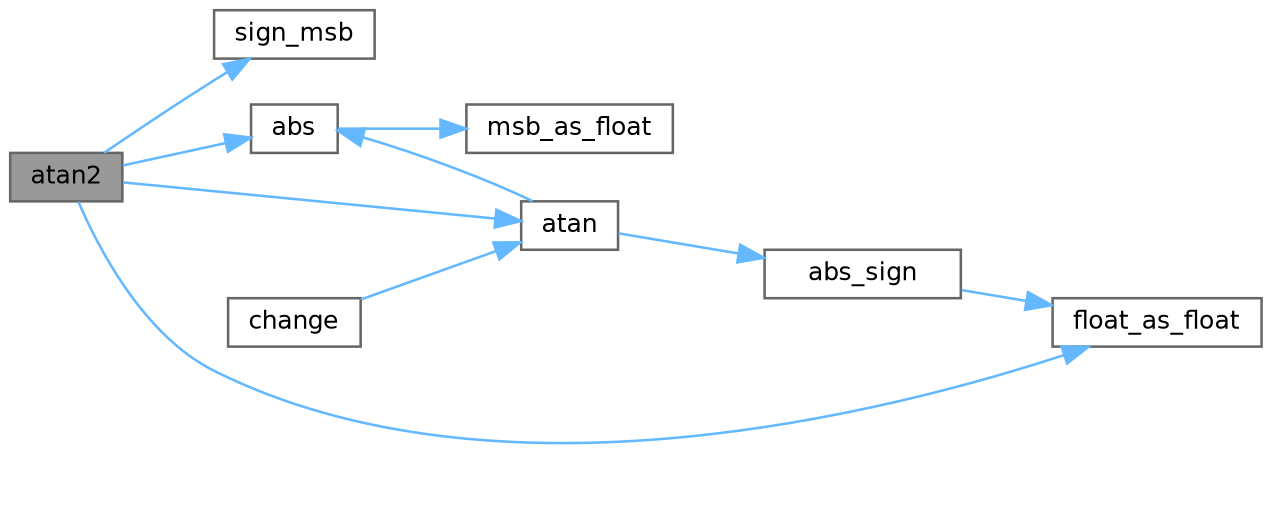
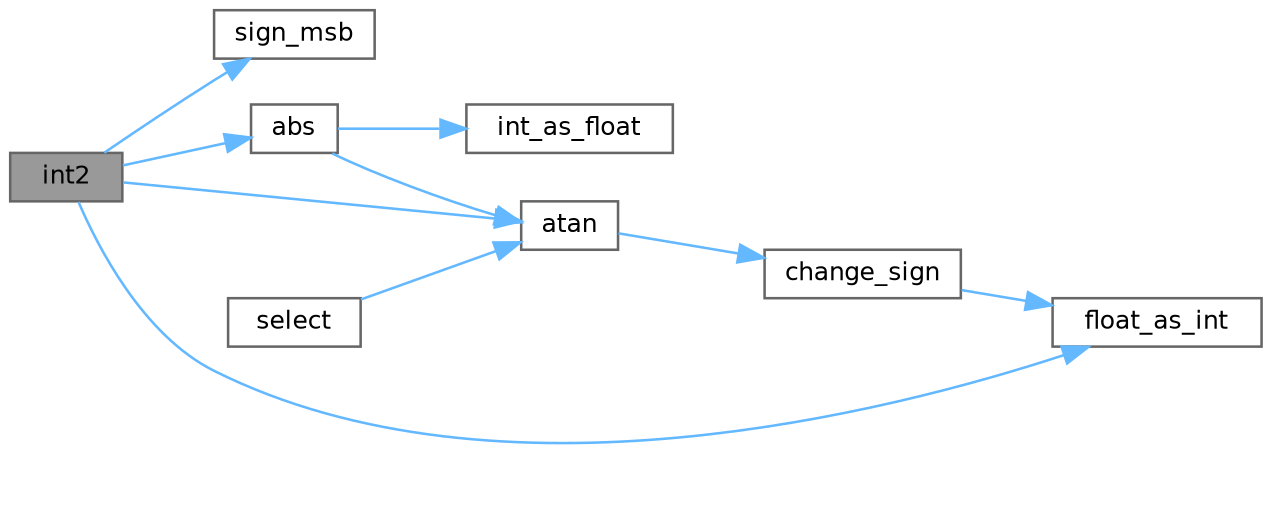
(570, 129) -> (570, 129)
(449, 166) -> (413, 187)
(66, 177) -> (66, 177)
(863, 274) -> (863, 274)
(294, 322) -> (294, 322)
(1157, 322) -> (1157, 322)
